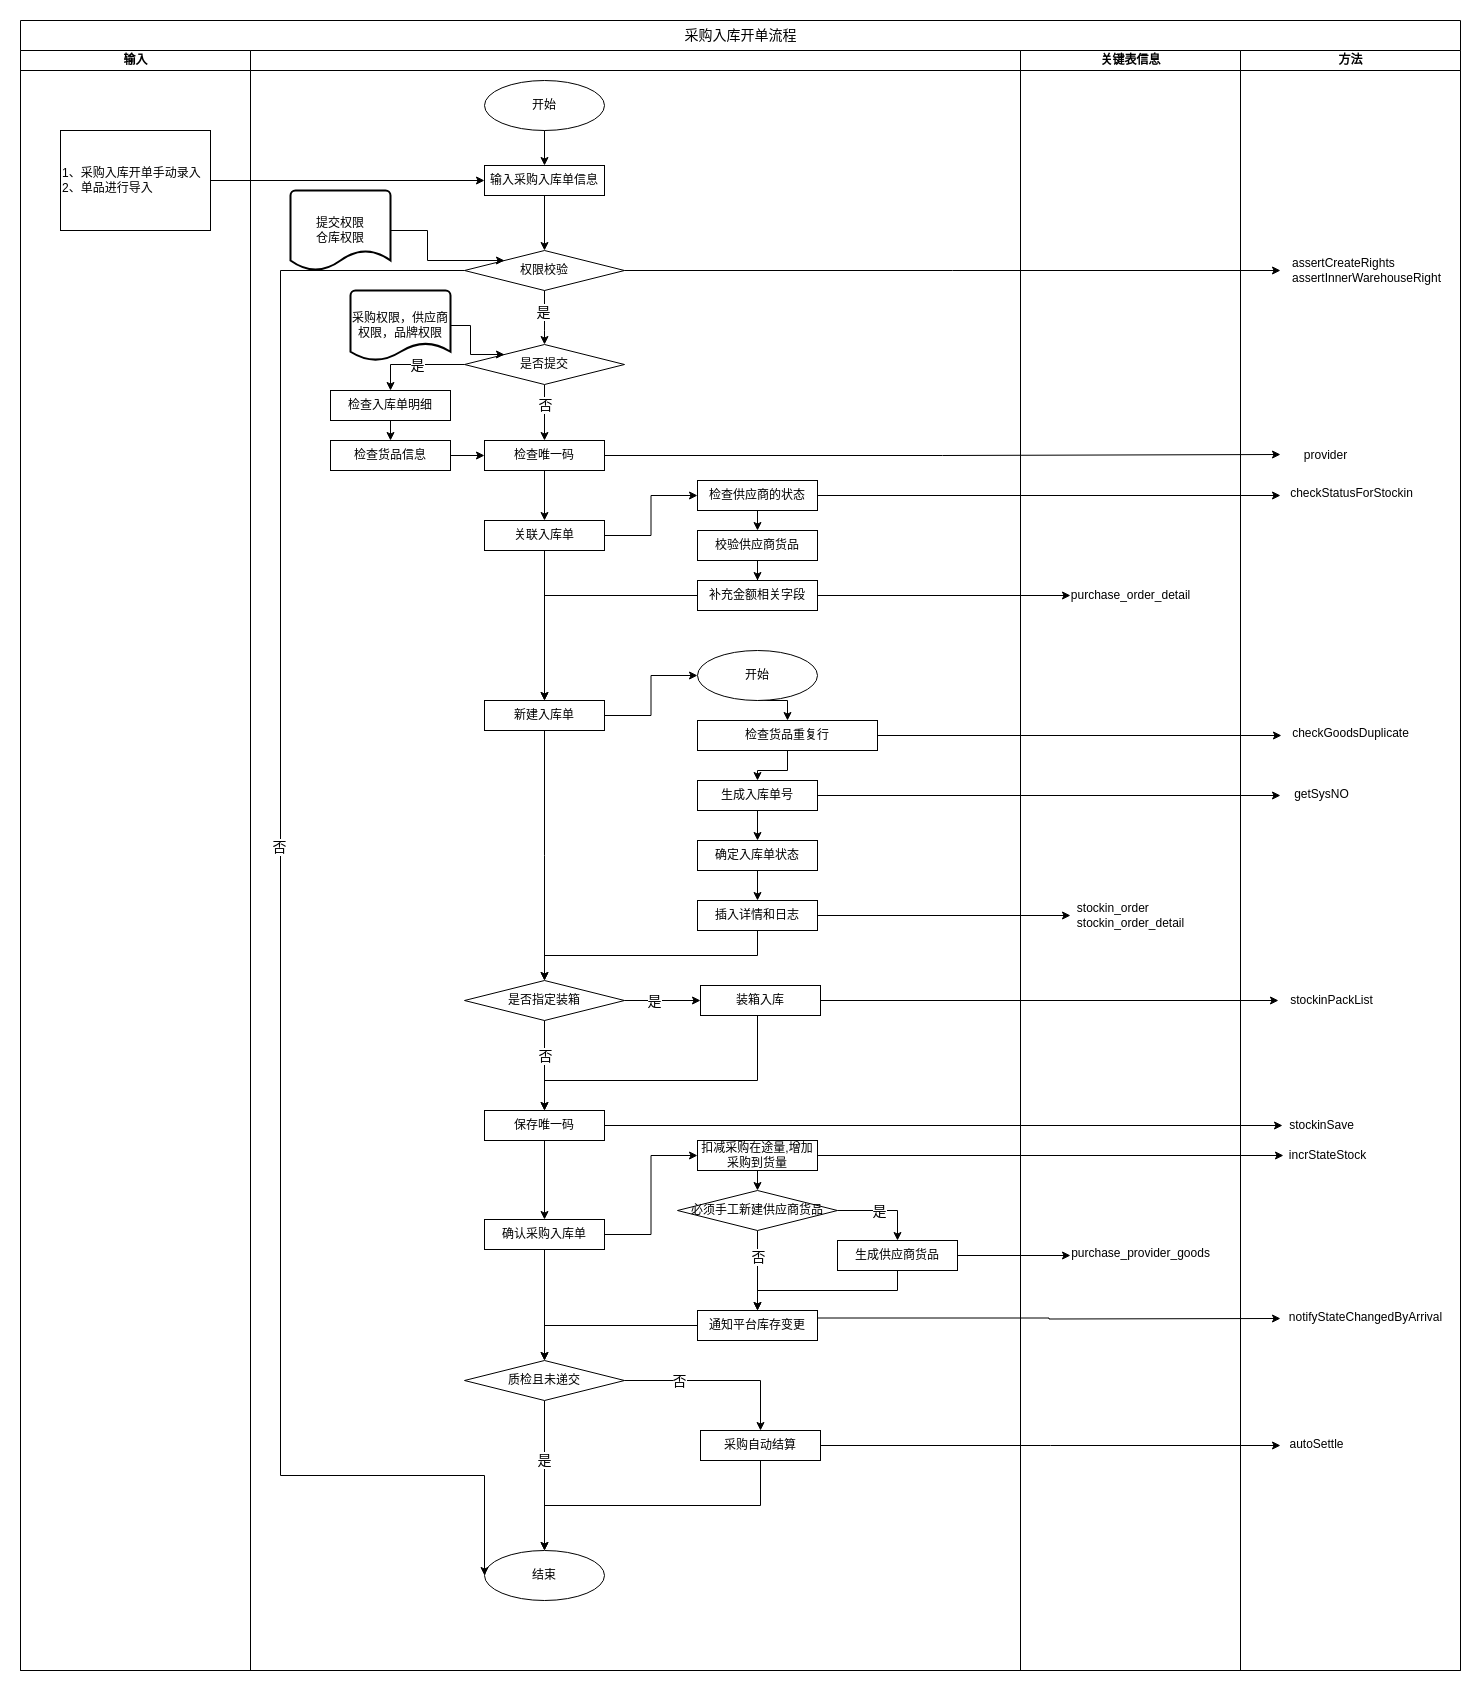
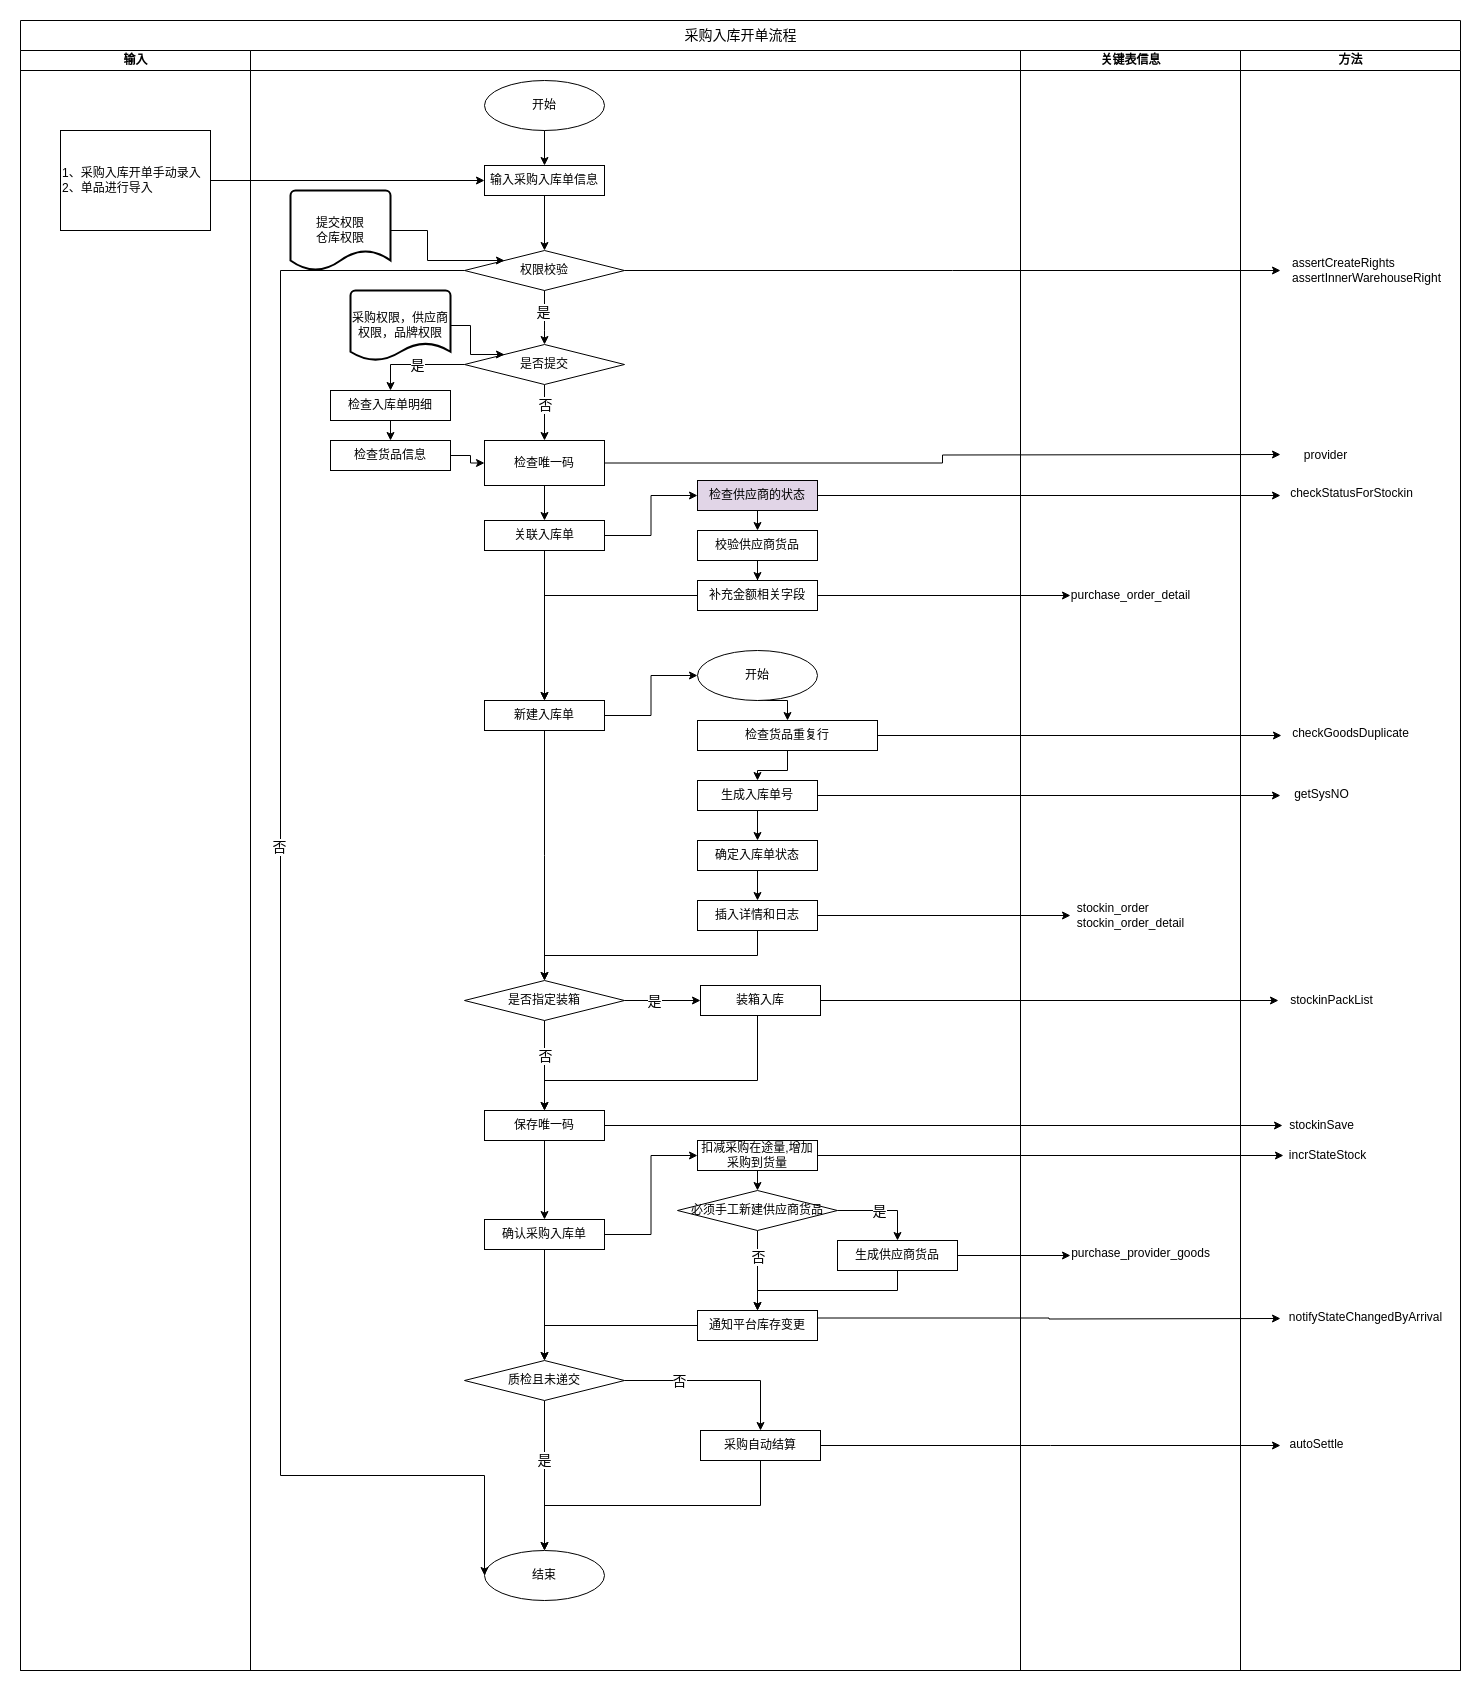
(545, 456) -> (545, 463)
(758, 496) -> (758, 496)
